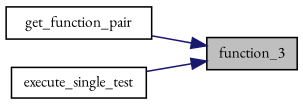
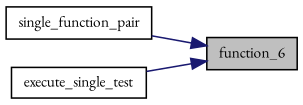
(79, 23) -> (79, 23)
(252, 54) -> (252, 54)
